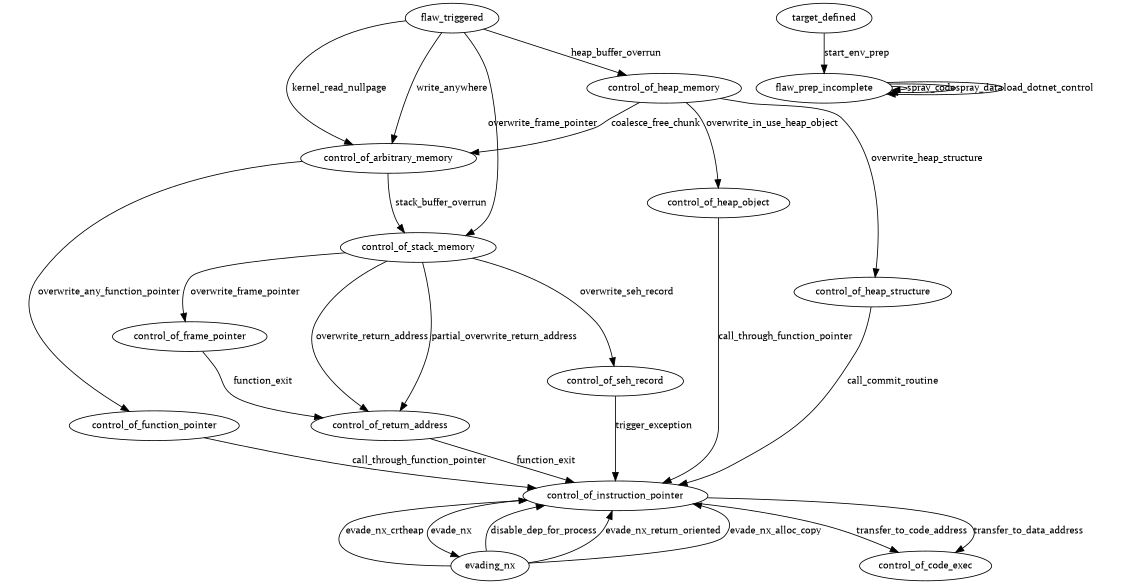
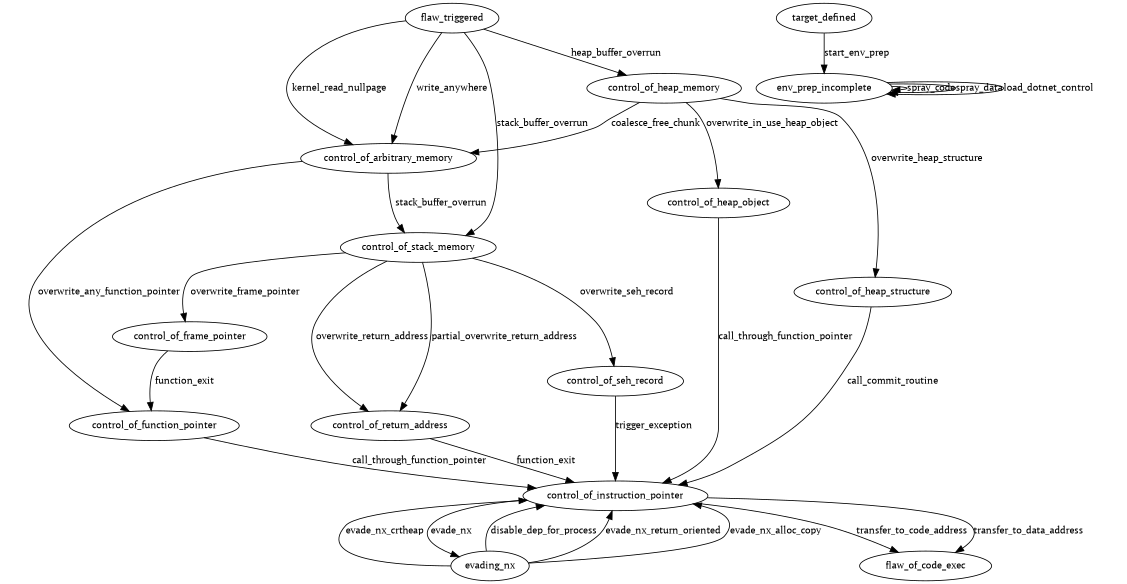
(824, 88) -> (824, 88)
(543, 123) -> (543, 123)
(247, 402) -> (152, 374)
(926, 566) -> (926, 566)
